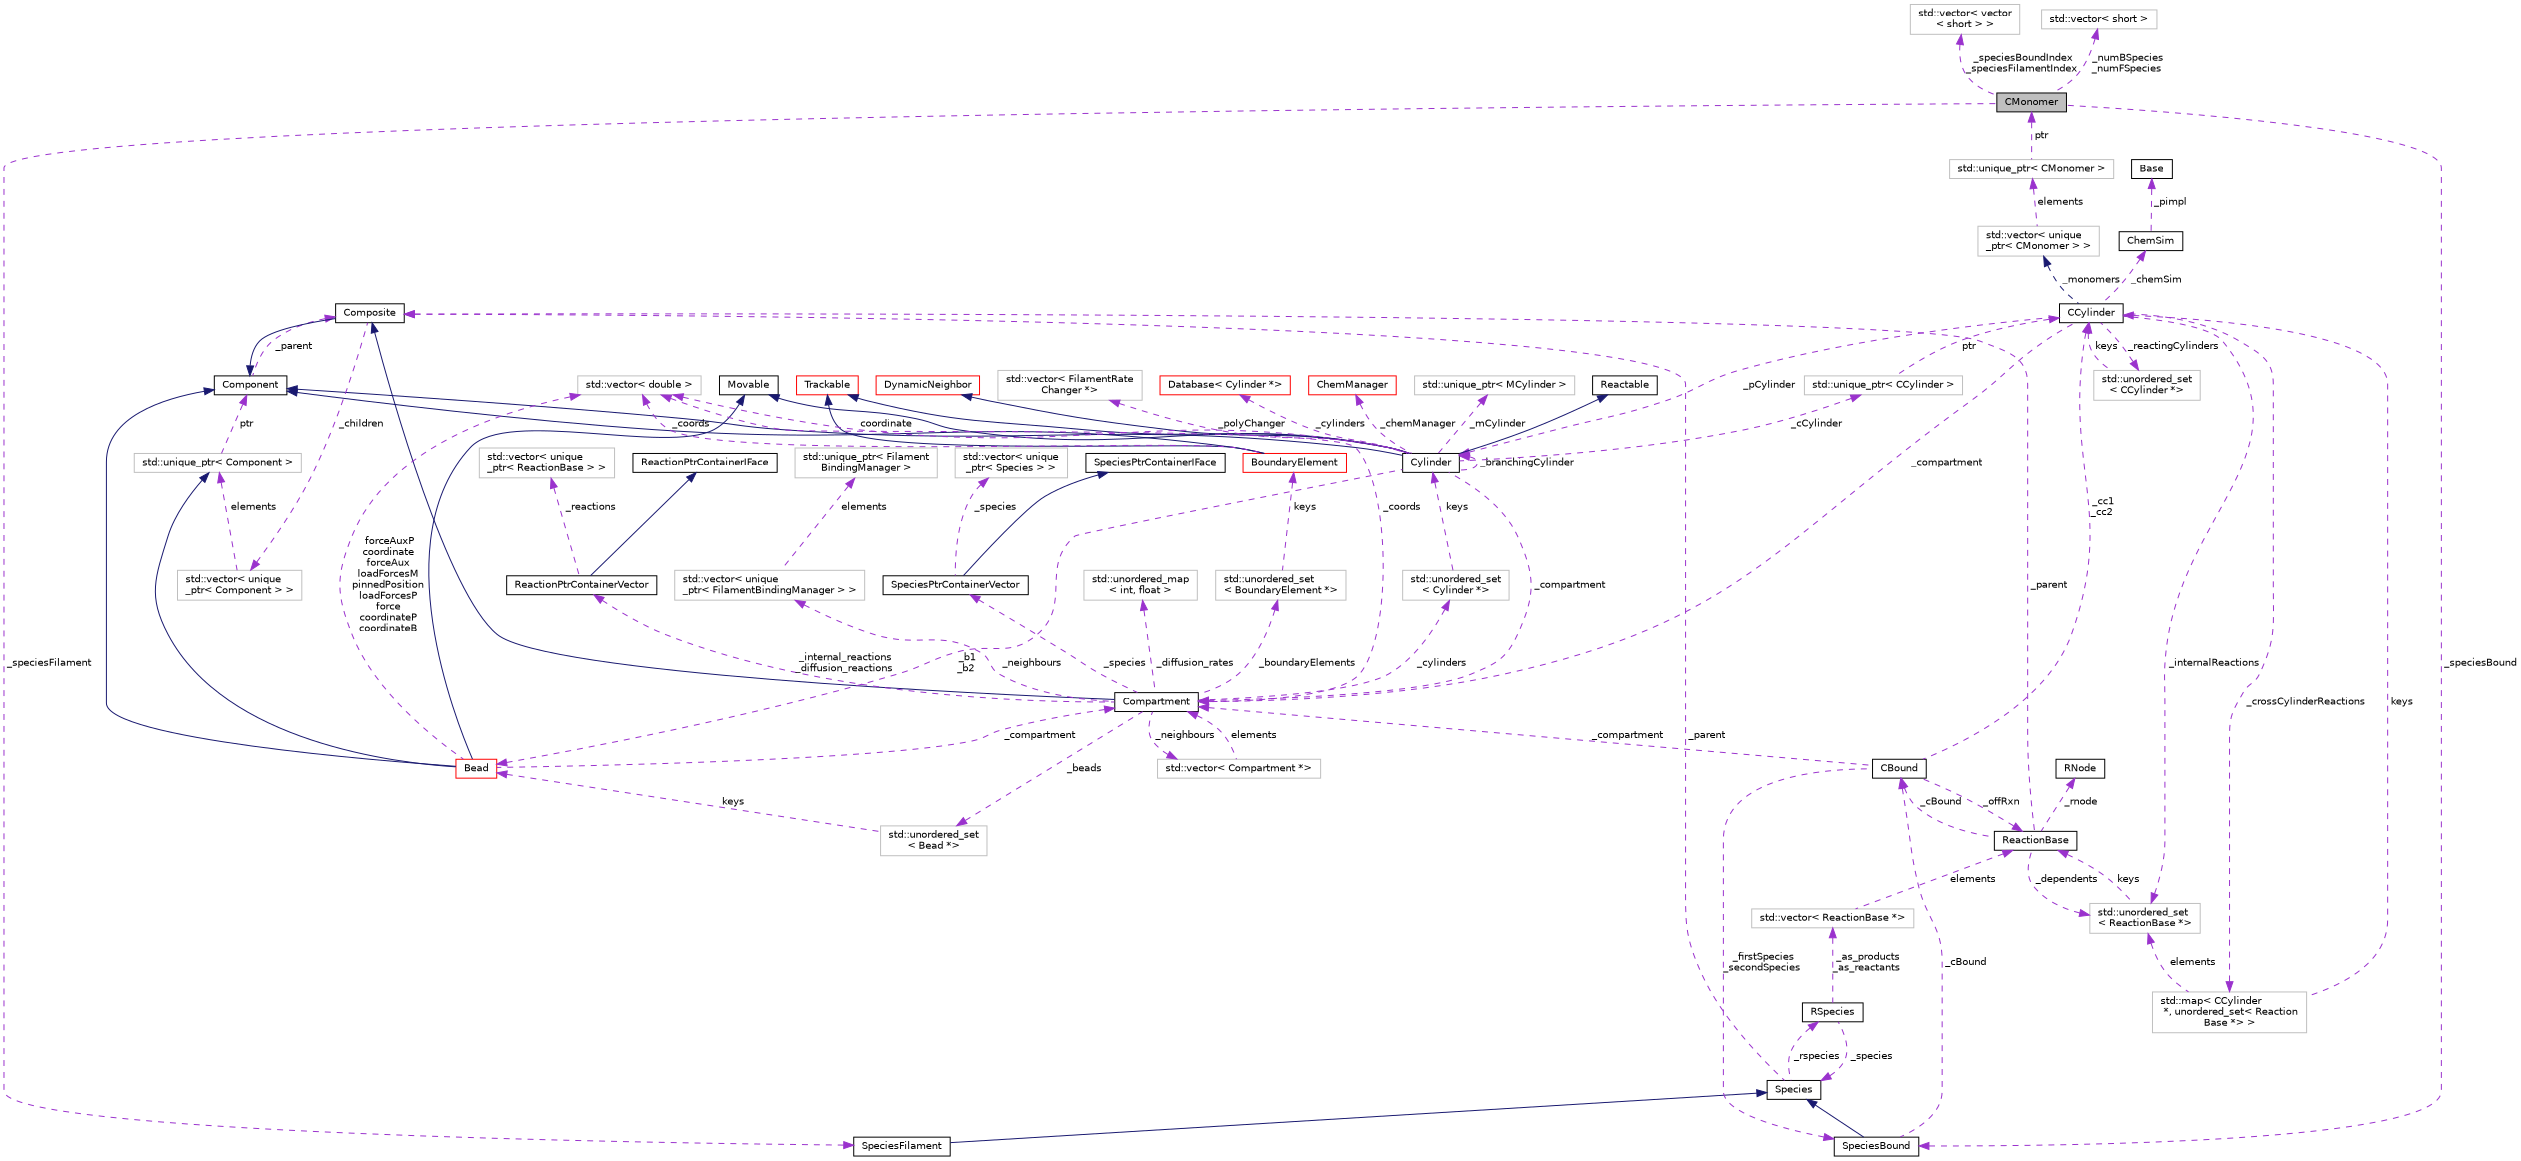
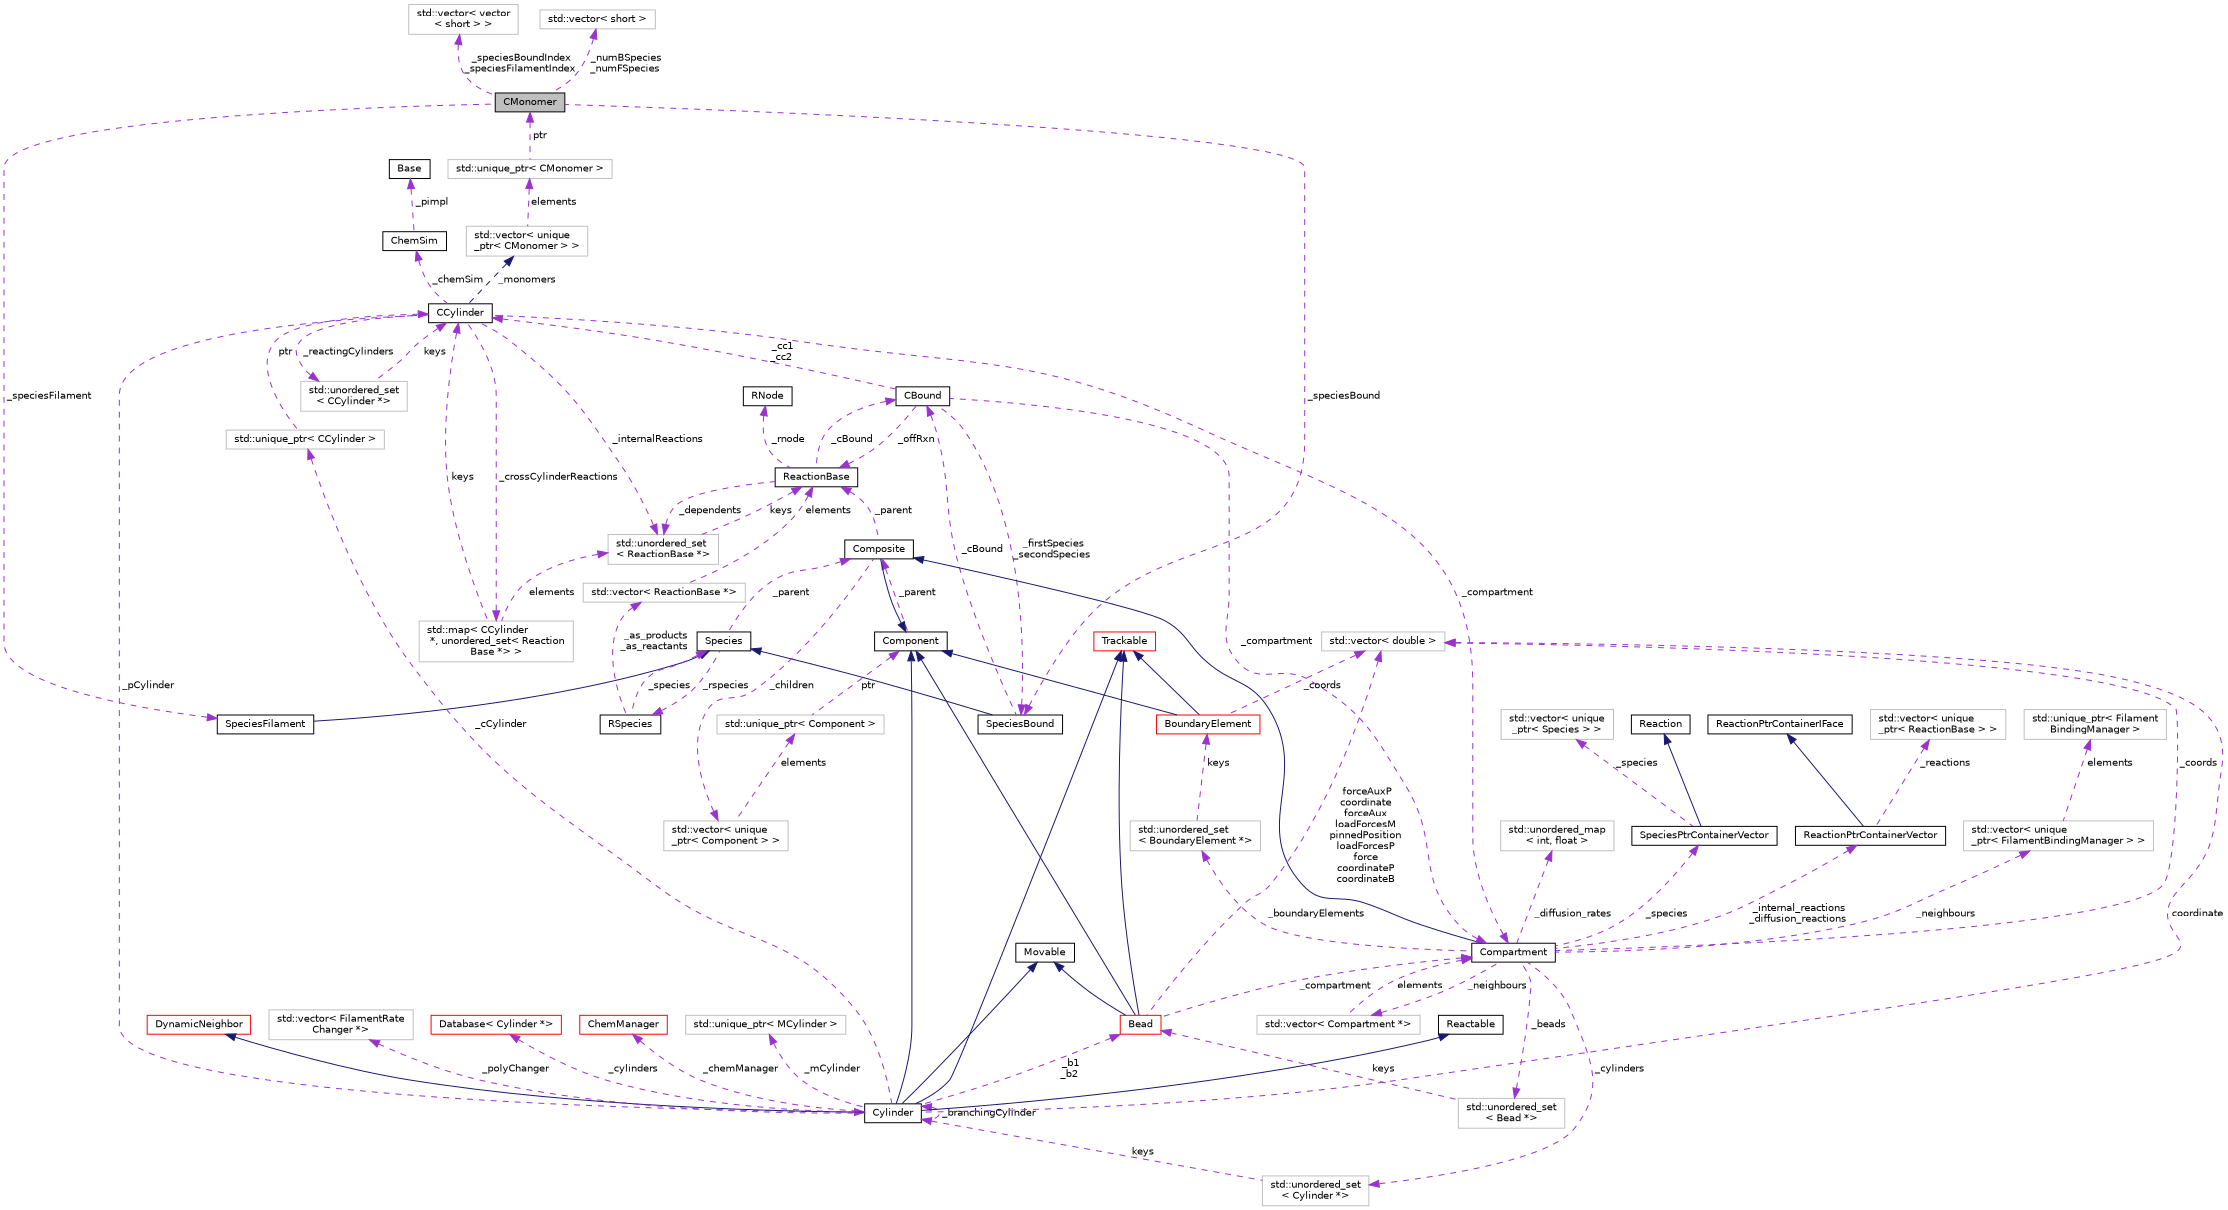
(1456, 319) -> (870, 512)
(1156, 463) -> (1661, 724)
(1470, 675) -> none
(221, 694) -> (1120, 839)
